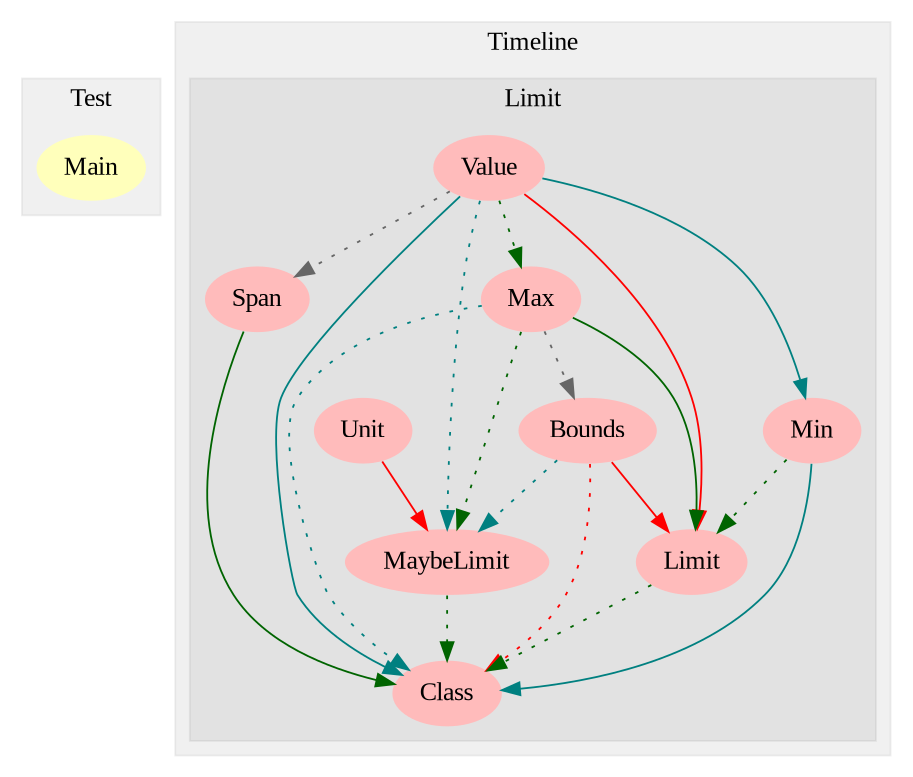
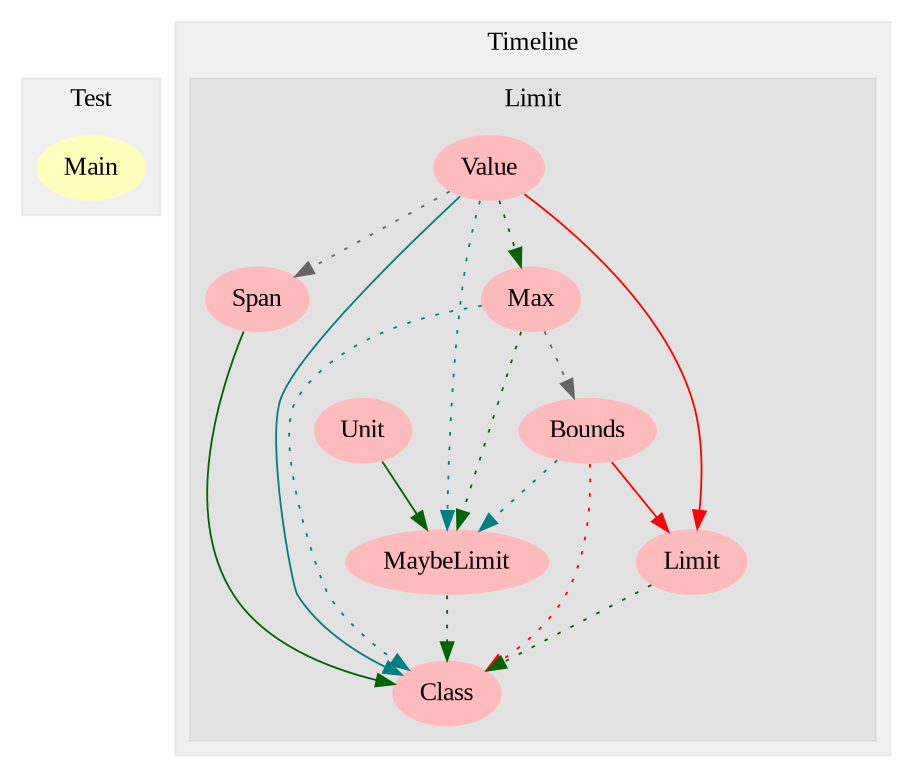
(669, 392) -> none
(812, 431) -> none
(400, 488) -> (400, 488)
